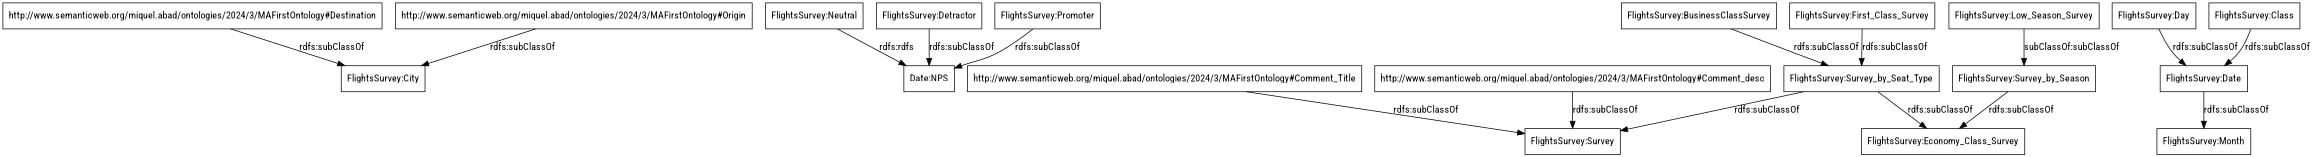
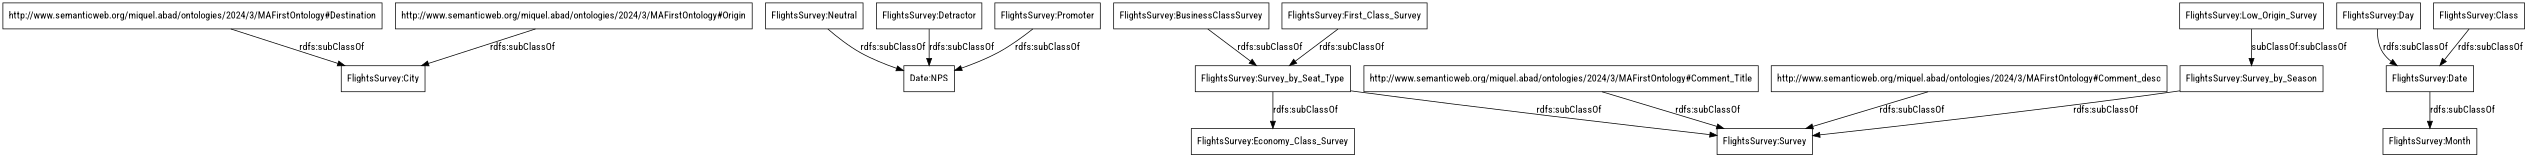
(2024, 16) -> (2252, 16)
(897, 47) -> (893, 47)
(1987, 108) -> (2000, 114)
